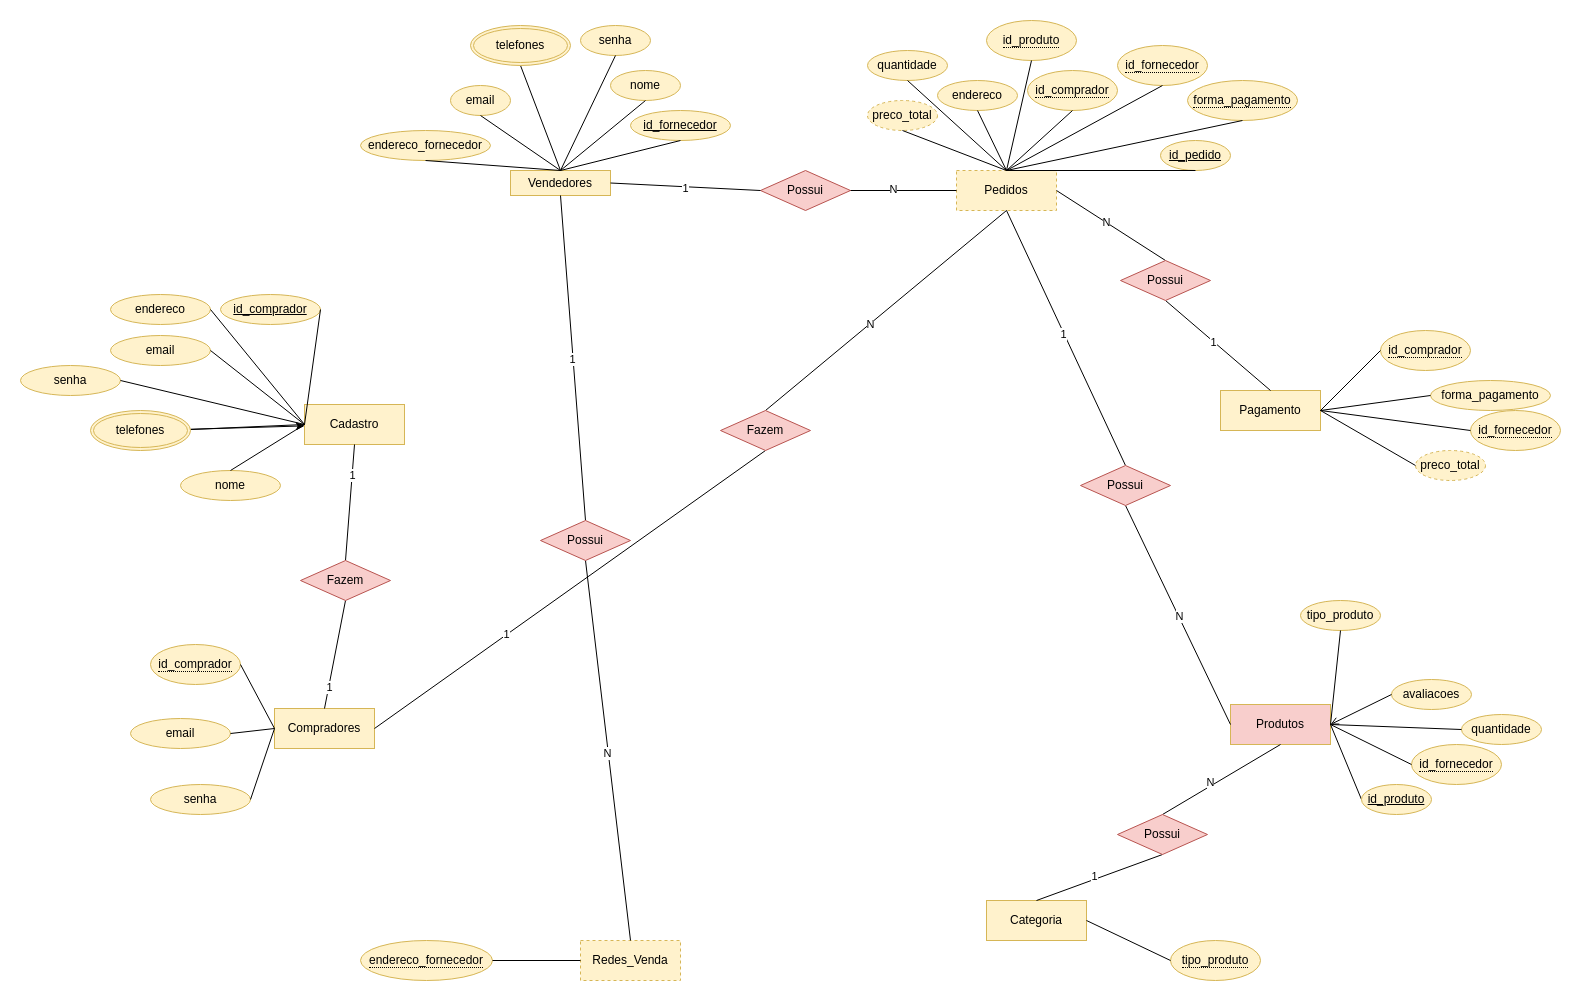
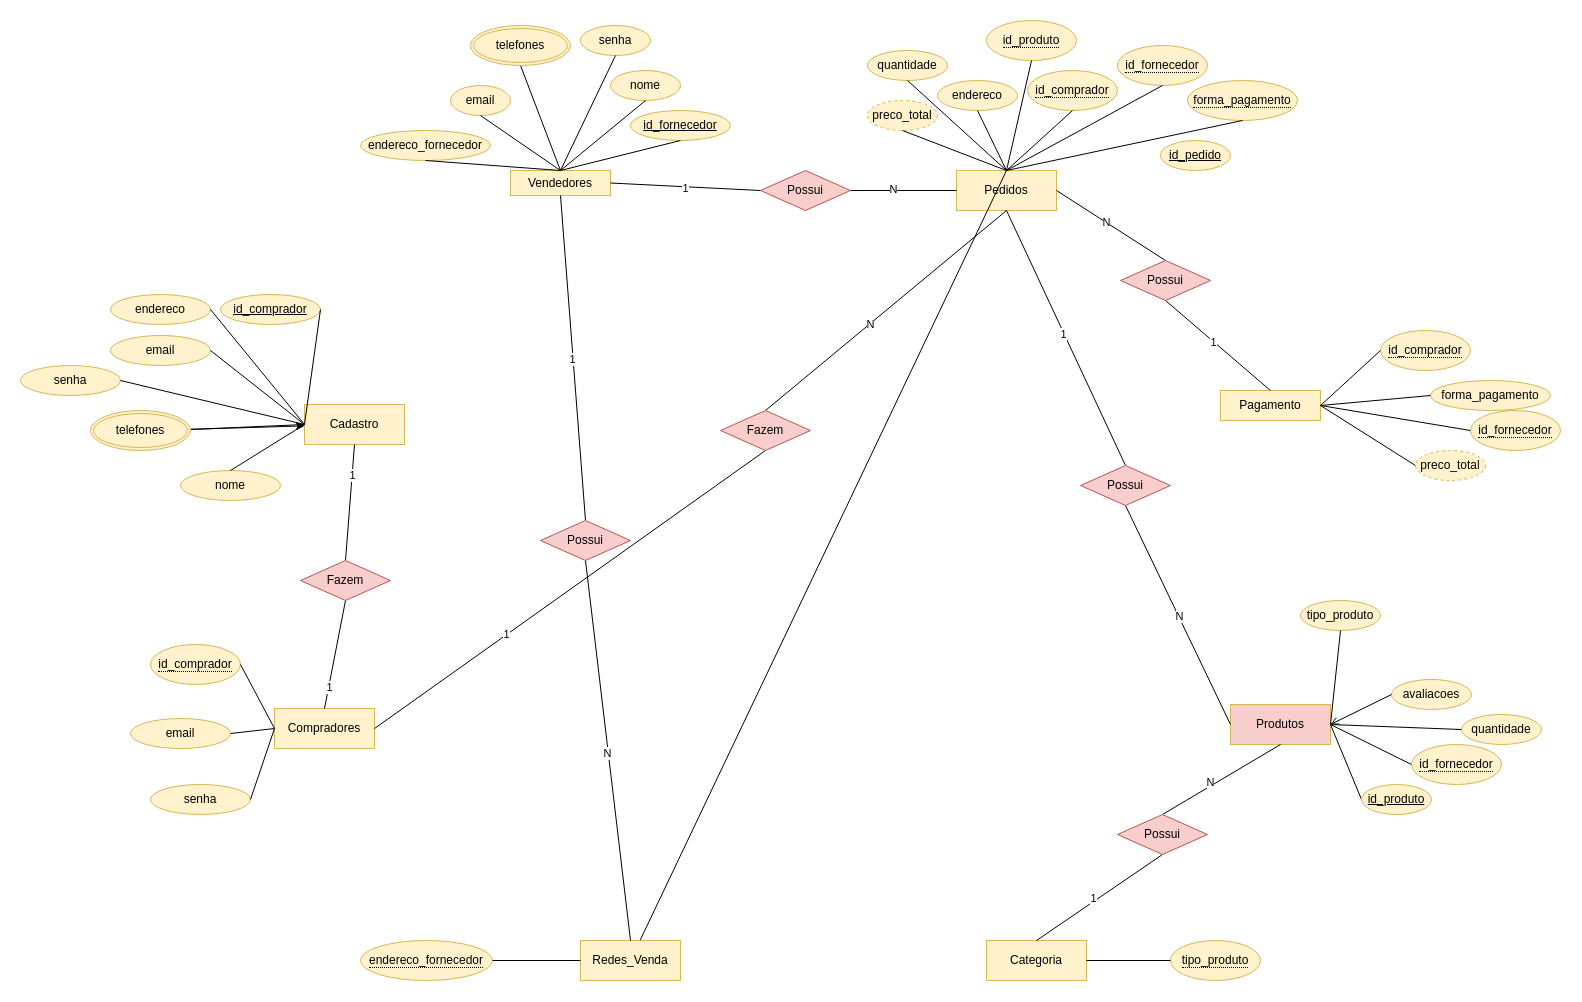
(1104, 171) -> (807, 590)
(1007, 191) -> (1007, 191)
(1271, 411) -> (1271, 406)
(1037, 921) -> (1037, 961)
(631, 961) -> (631, 961)
